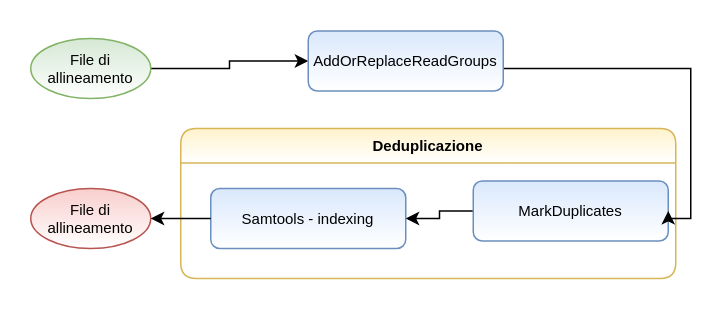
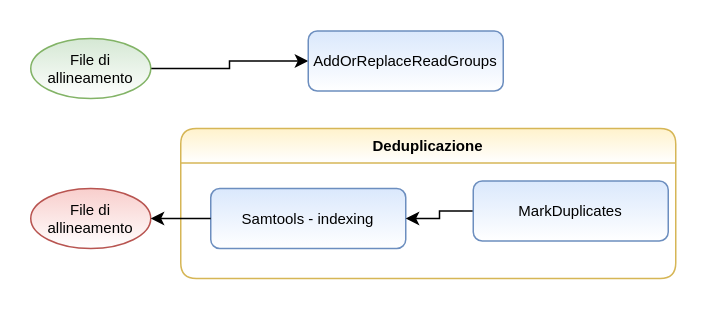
(683, 68) -> none
